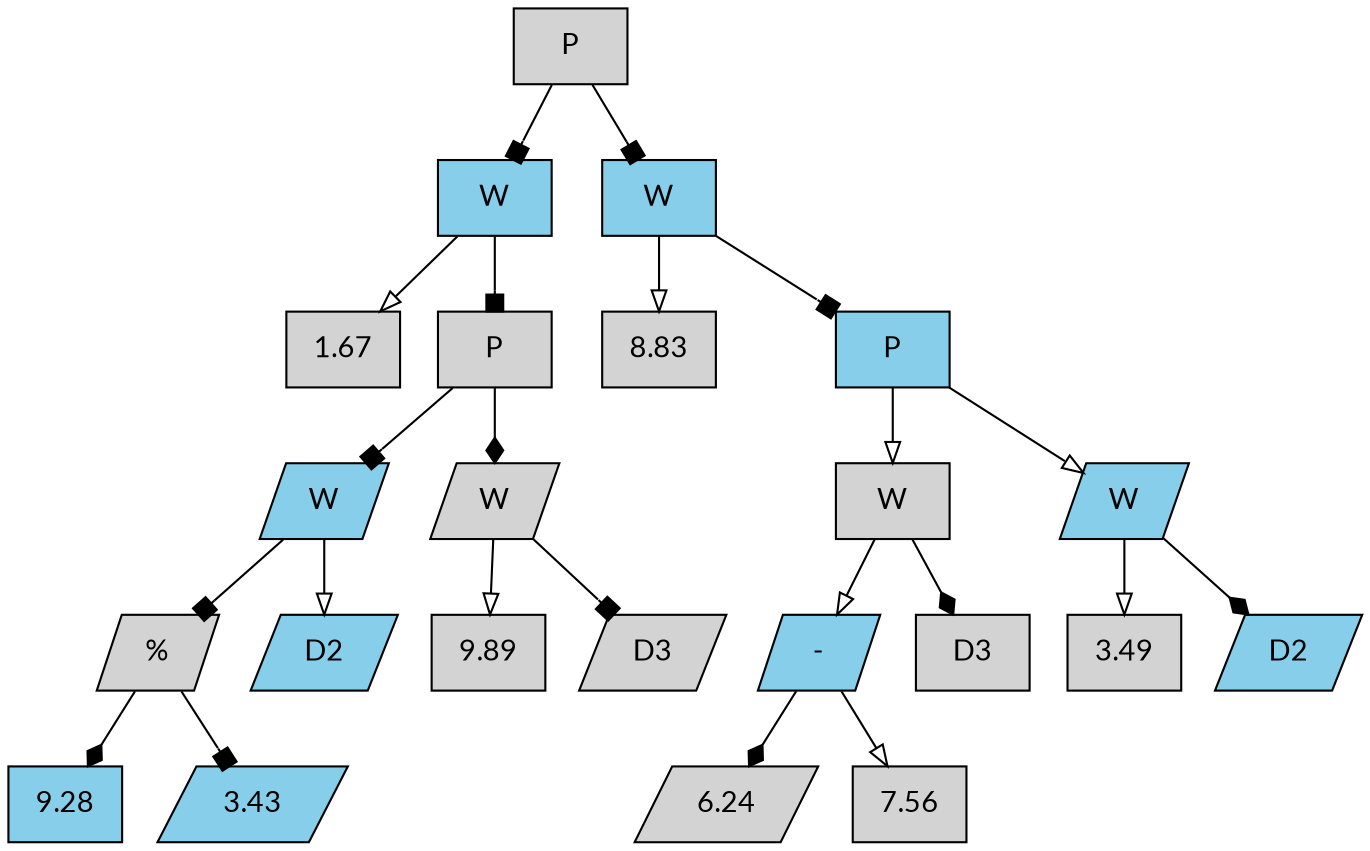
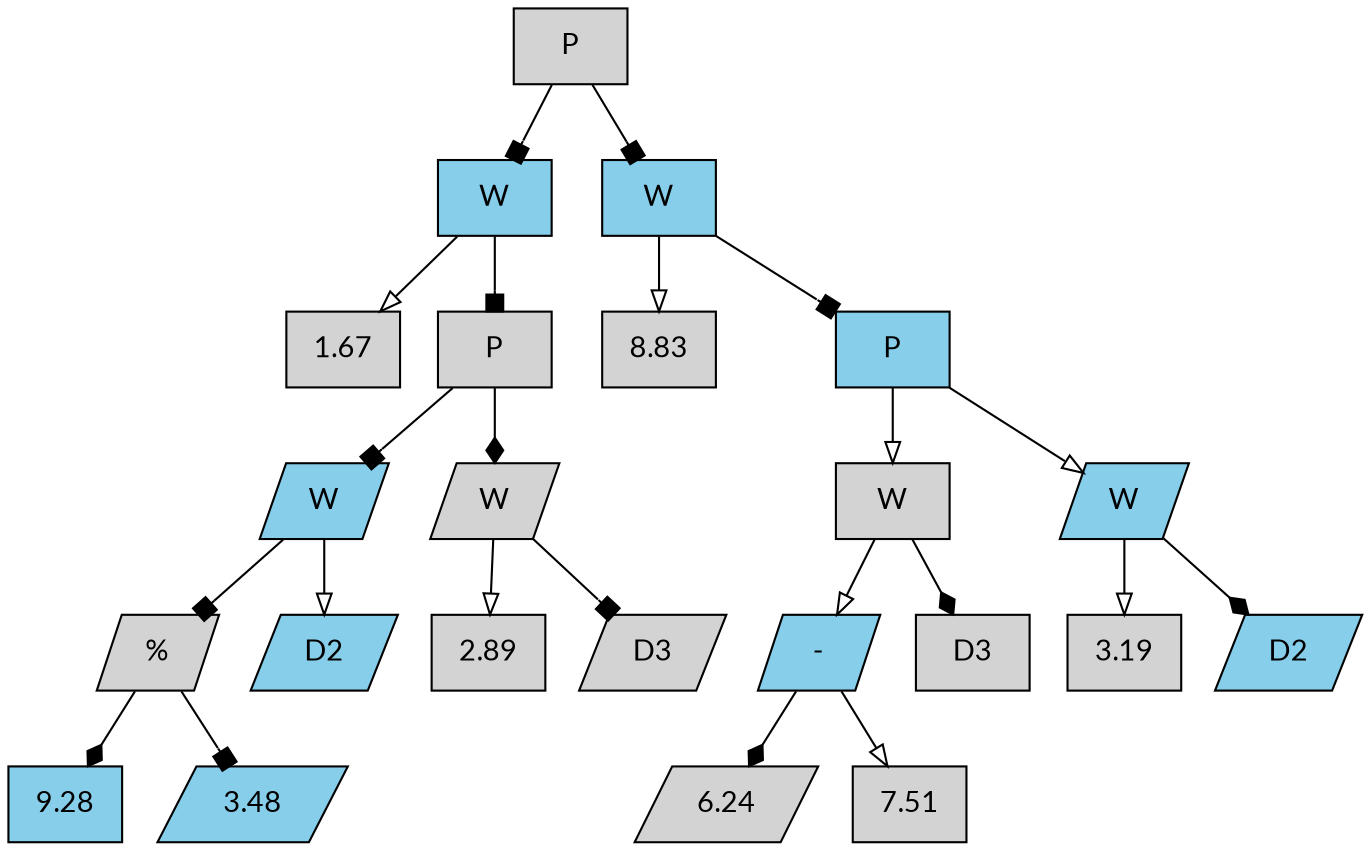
(488, 653) -> (488, 653)
(1124, 653) -> (1124, 653)
(253, 804) -> (253, 804)
(910, 804) -> (910, 804)
